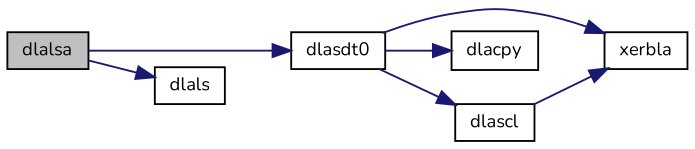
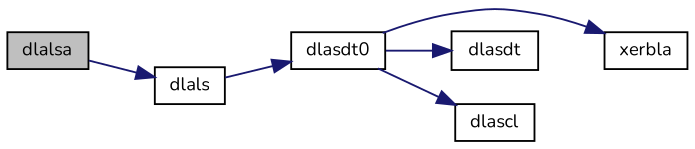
(181, 51) -> (249, 72)
(495, 51) -> (495, 51)
(562, 91) -> none
